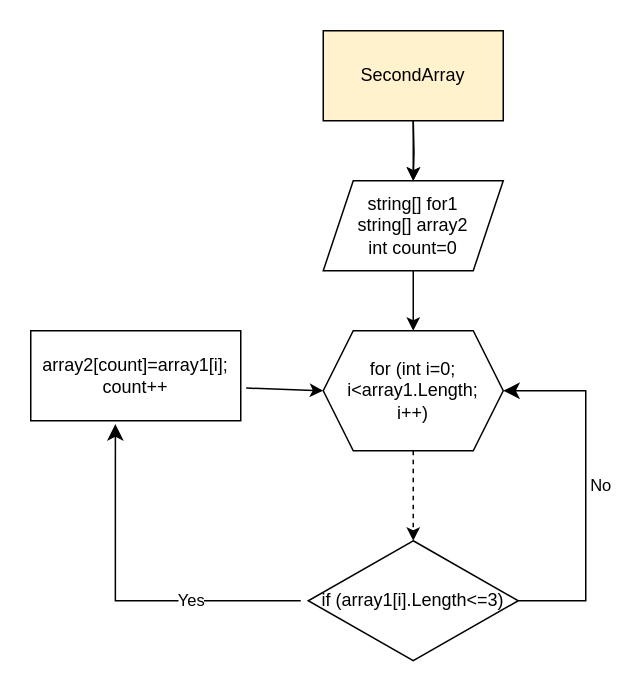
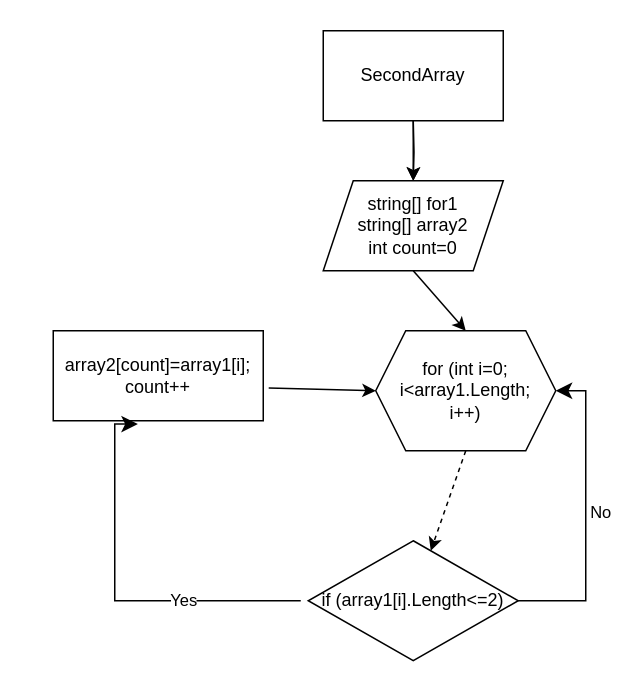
(413, 76) -> (413, 76)
(136, 376) -> (158, 376)
(413, 391) -> (466, 391)
(413, 601) -> (413, 601)
